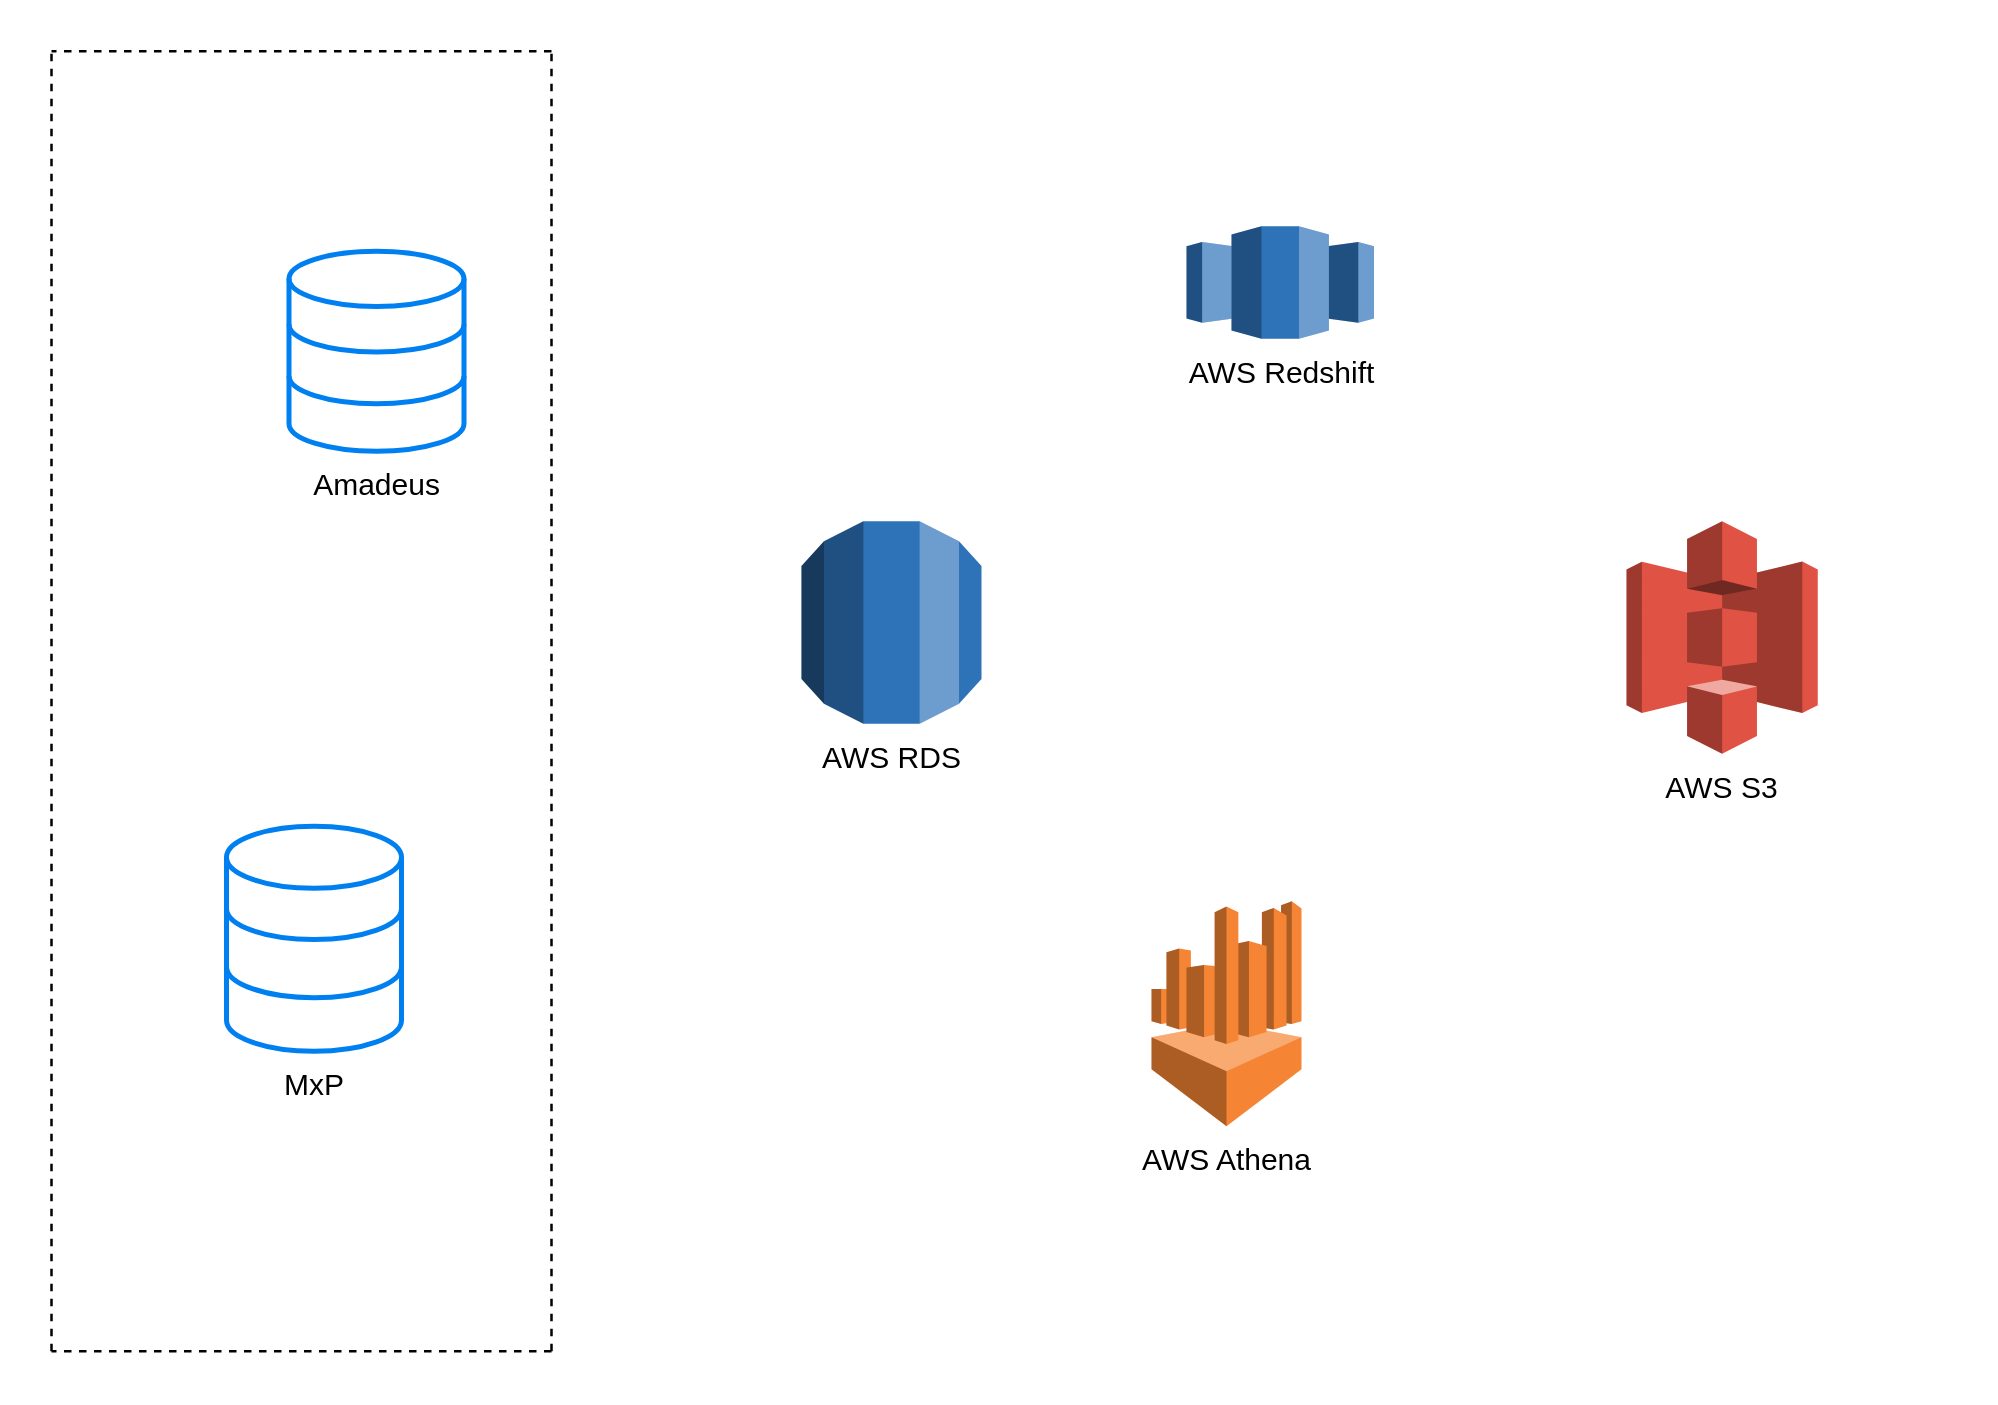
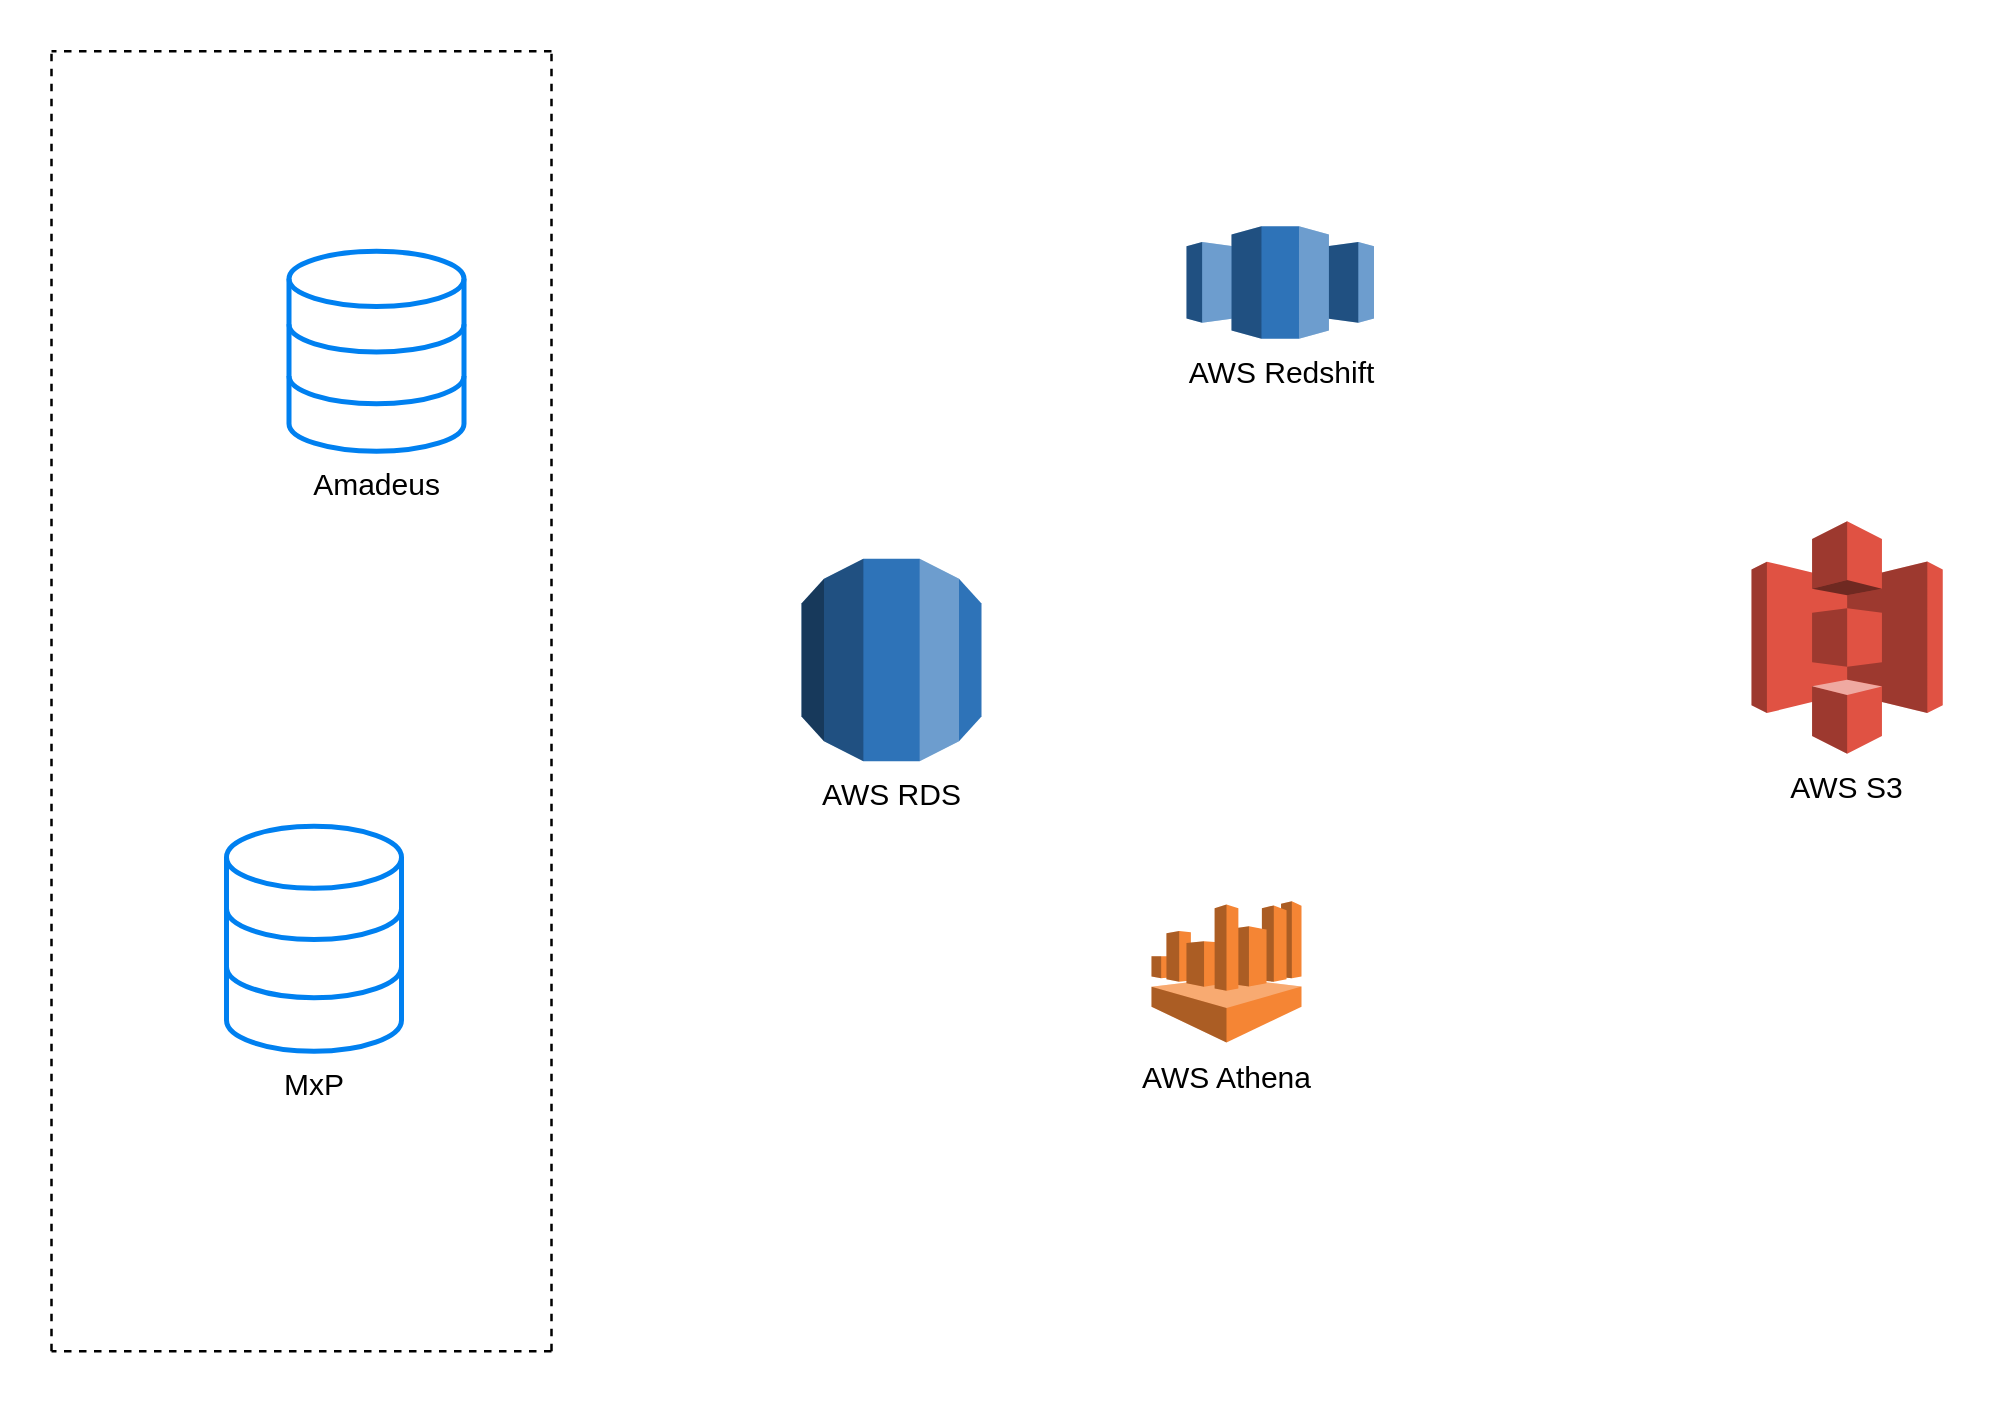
(891, 623) -> (891, 660)
(1722, 638) -> (1847, 638)
(1226, 1014) -> (1226, 972)
